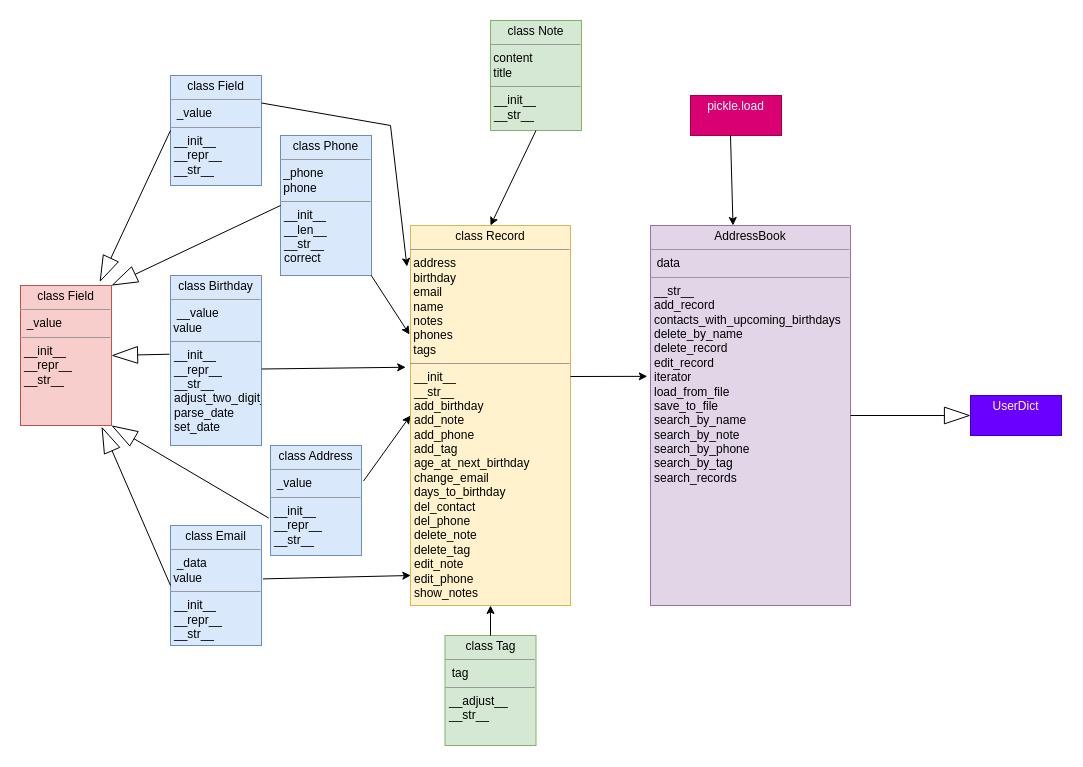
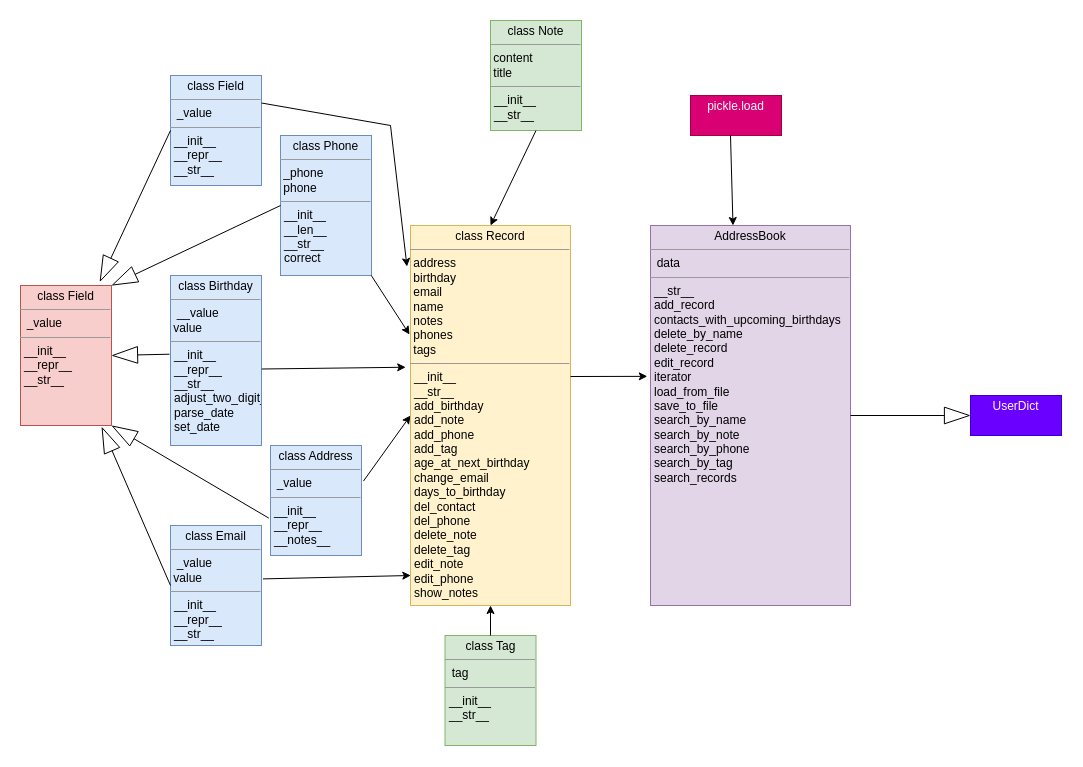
(311, 482) -> (311, 482)
(201, 569) -> (201, 569)
(479, 664) -> (473, 664)
